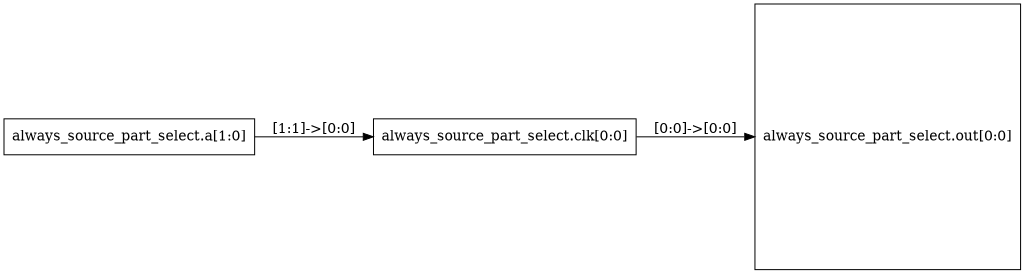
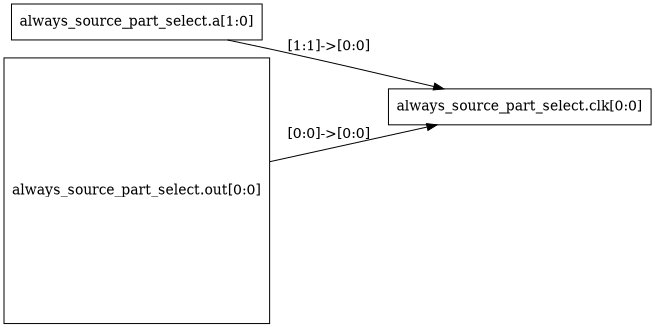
(690, 137) -> (348, 144)
